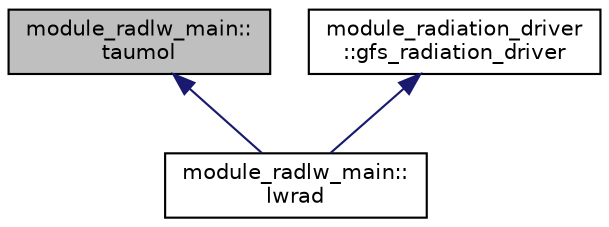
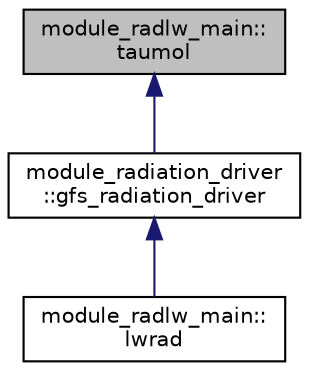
(226, 121) -> (154, 125)
